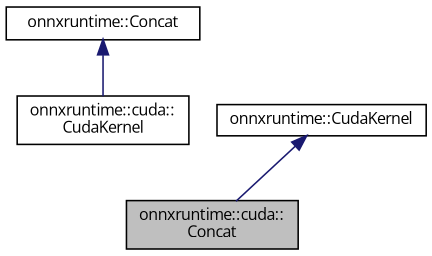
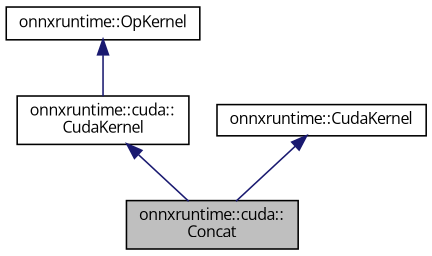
(103, 23) -> (103, 23)
none -> (164, 178)
